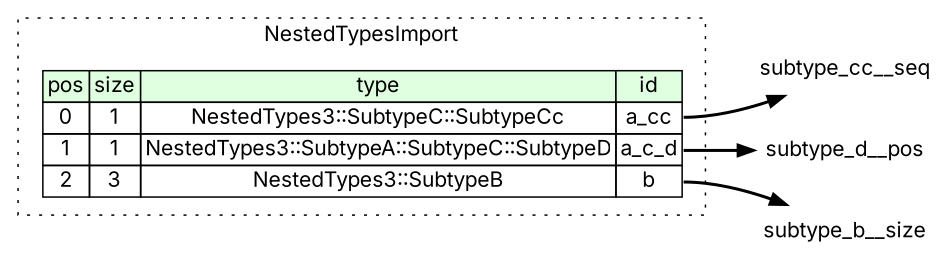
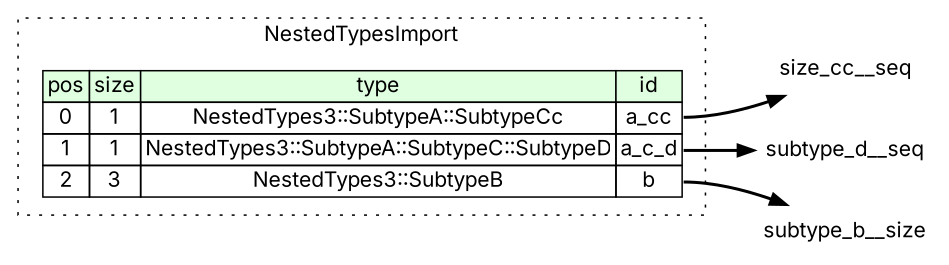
(845, 69) -> (845, 69)
(378, 117) -> (378, 117)
(845, 150) -> (845, 150)
